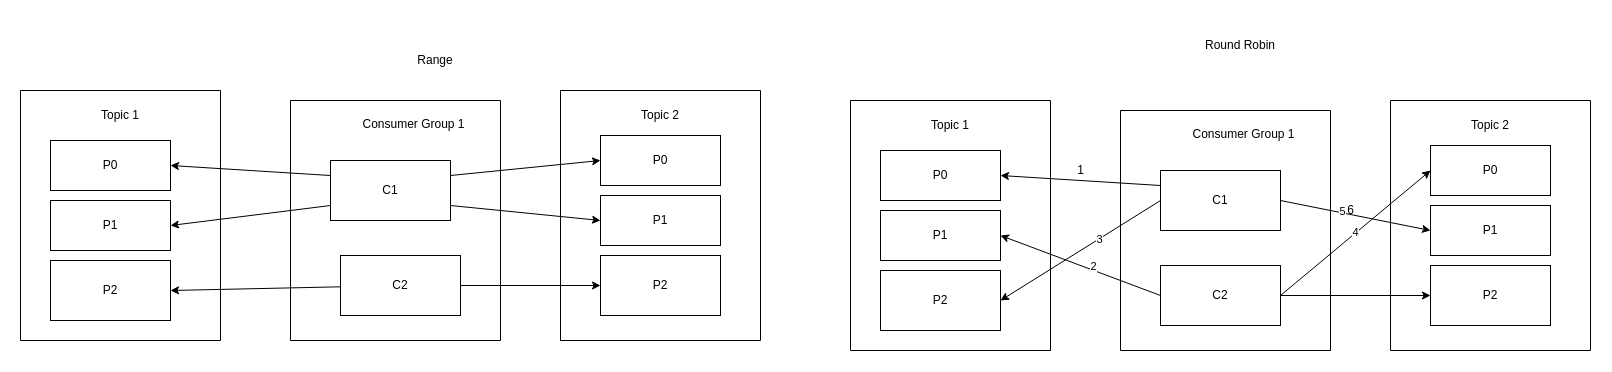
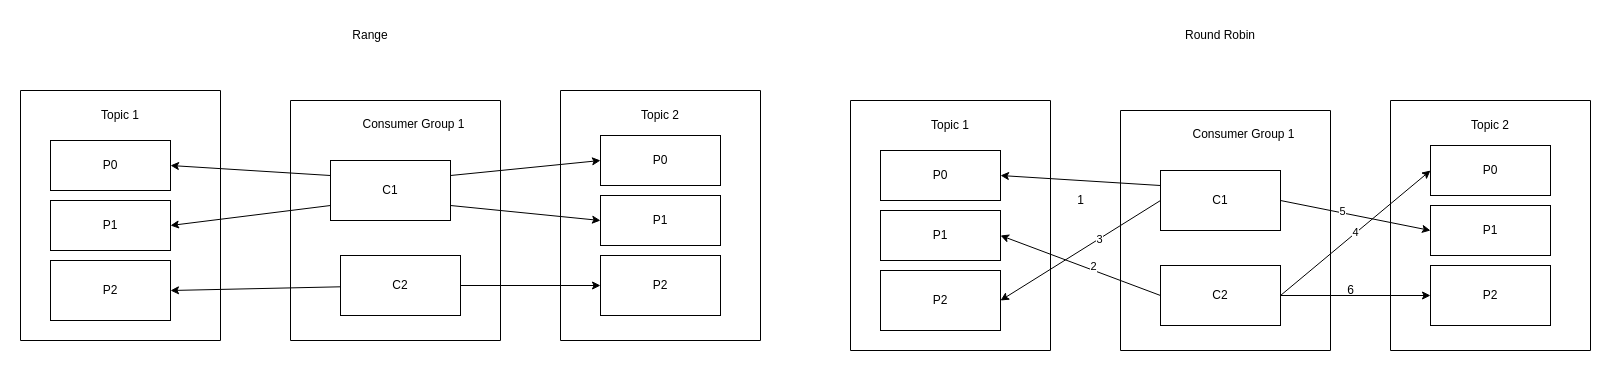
(1241, 46) -> (1221, 36)
(436, 61) -> (371, 36)
(1081, 171) -> (1081, 201)
(1351, 211) -> (1351, 291)
